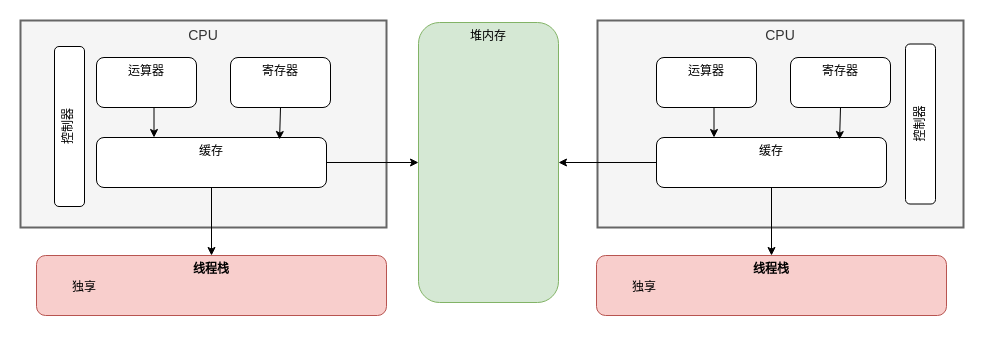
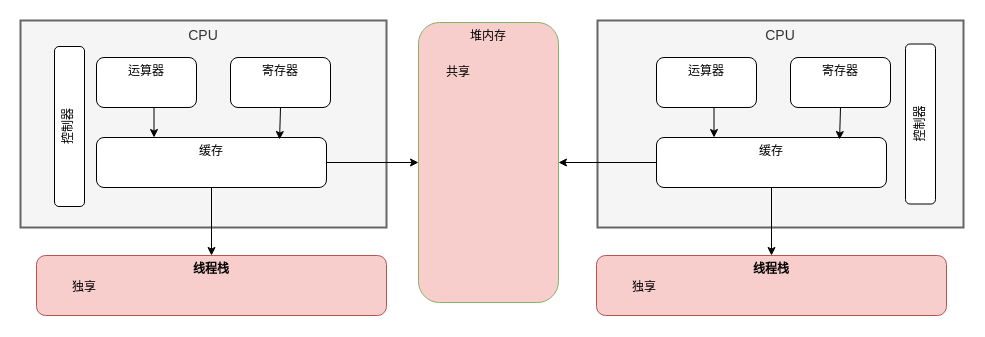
none -> (459, 73)
(489, 163) -> (489, 163)
